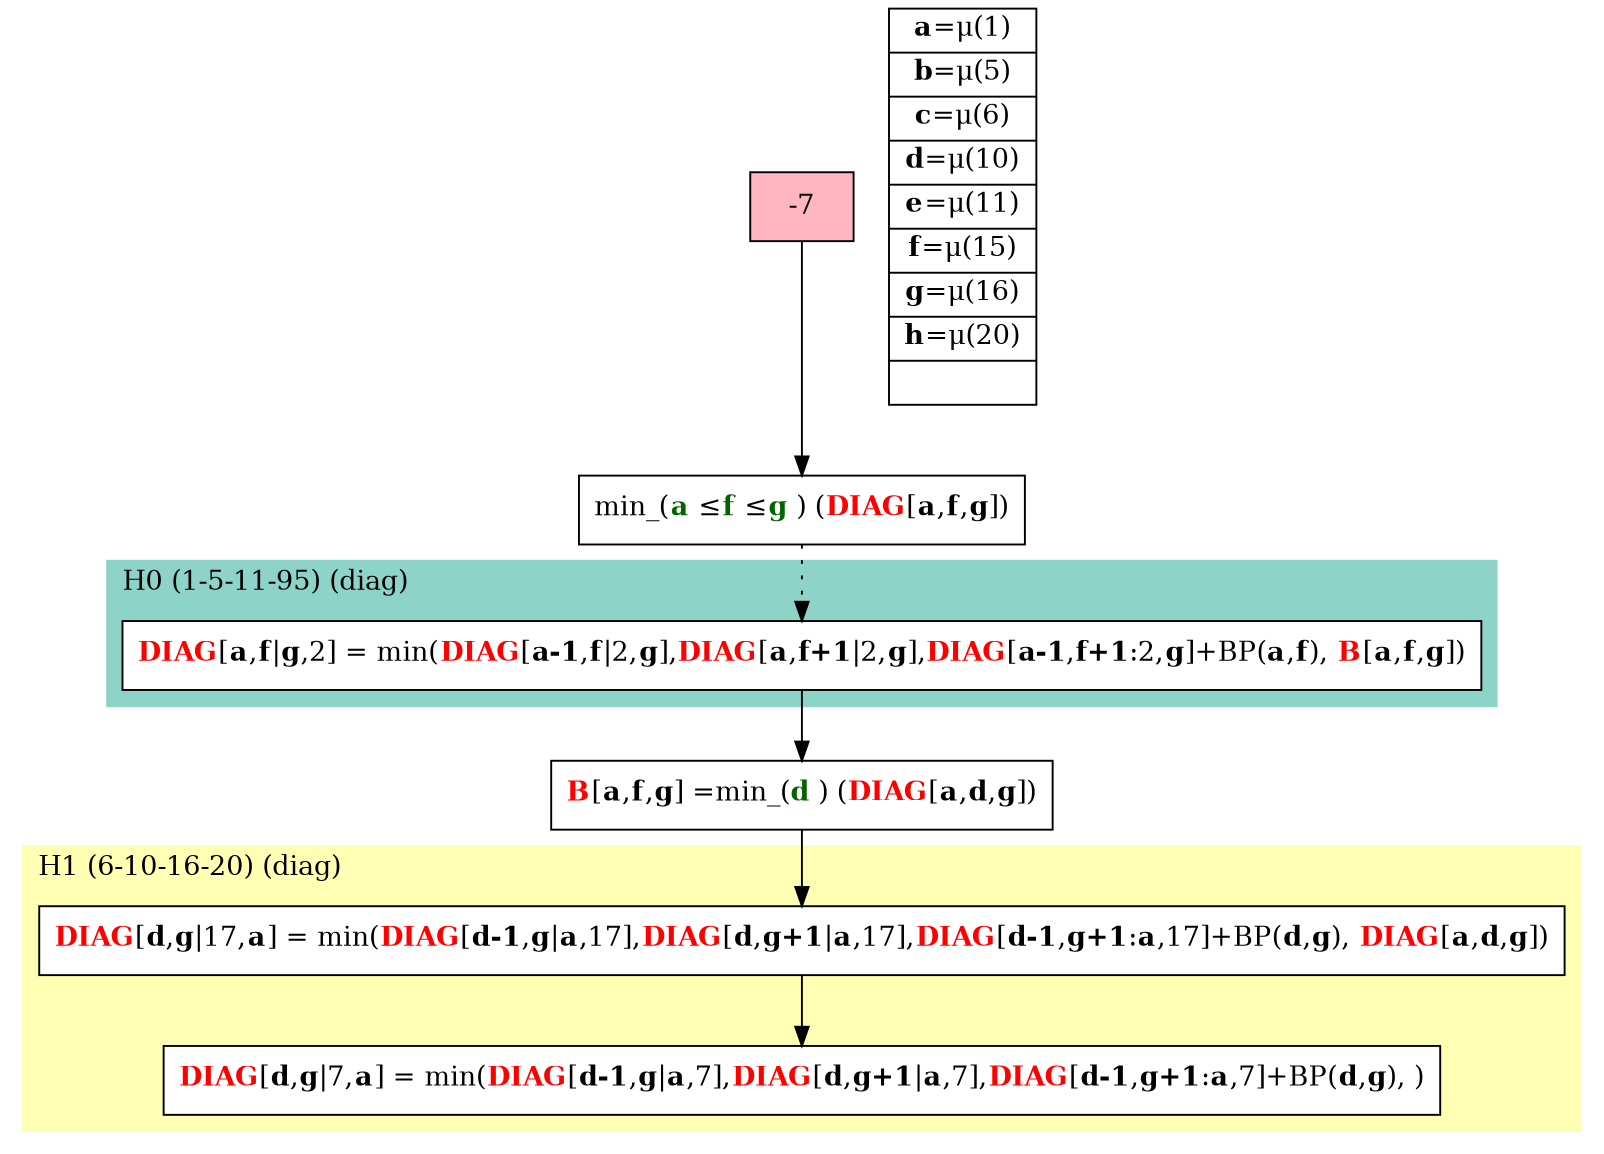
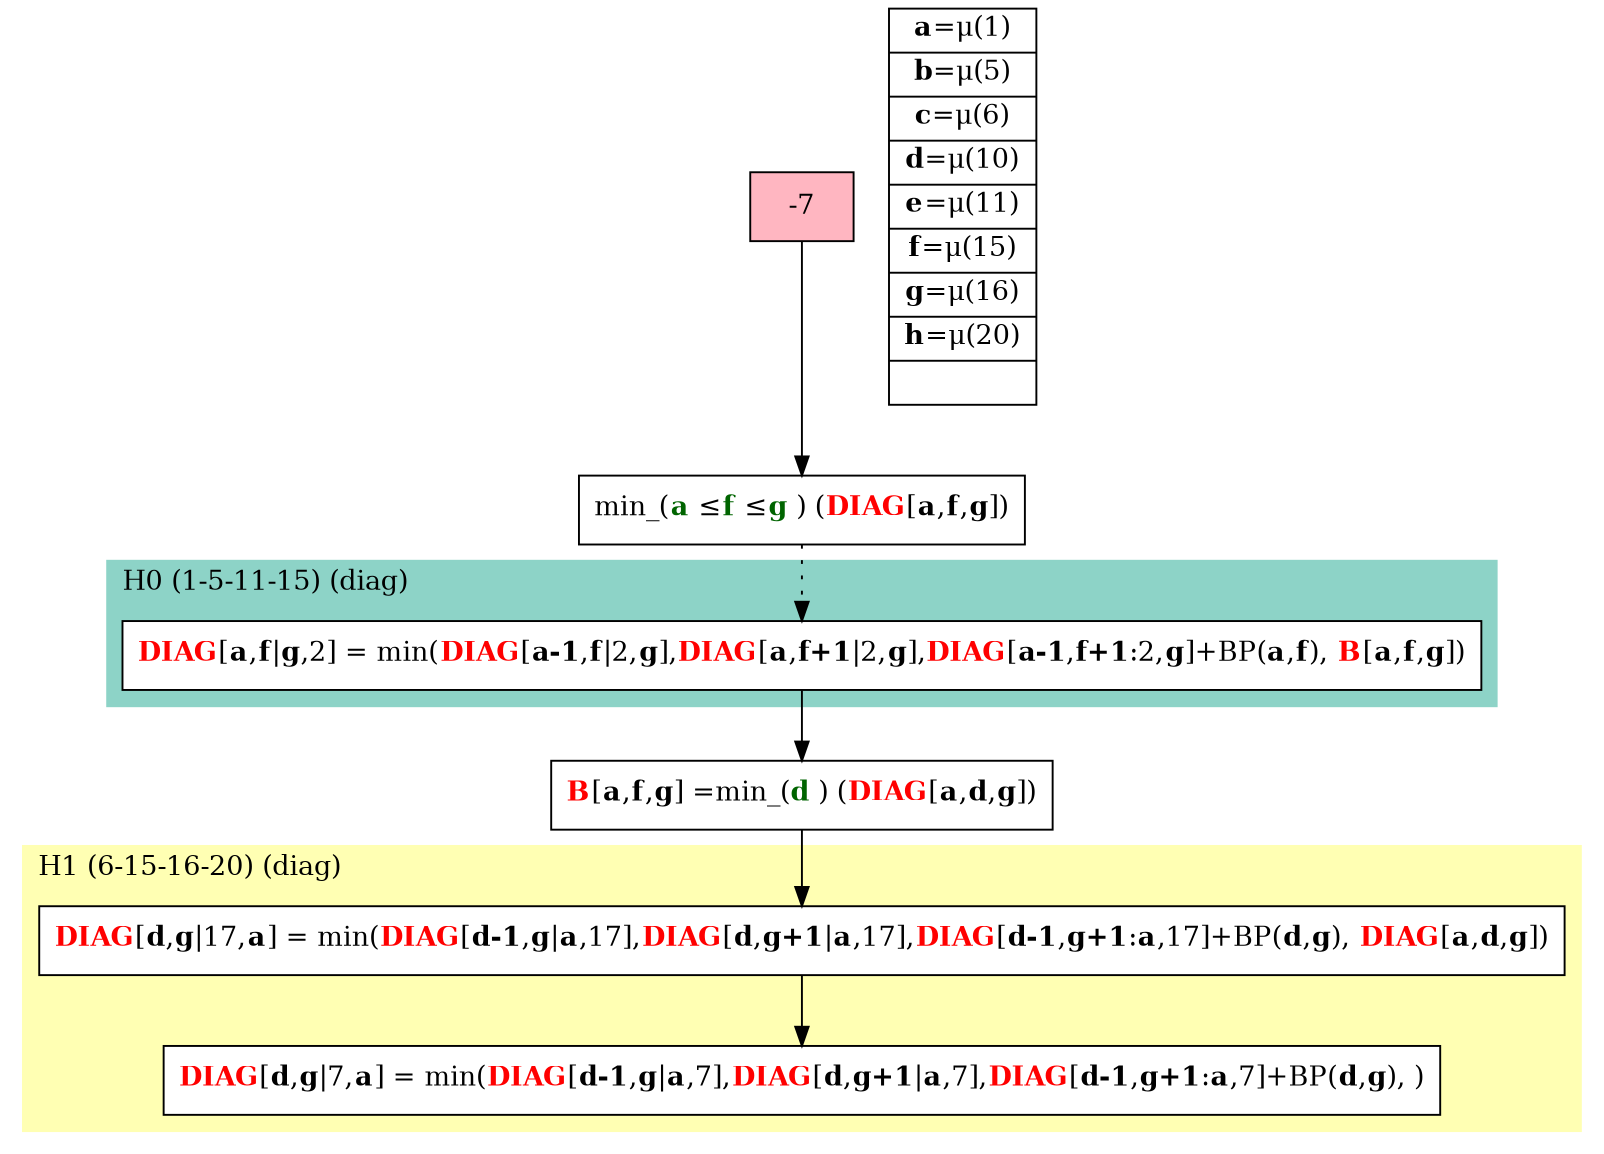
(266, 583) -> (266, 583)
(190, 868) -> (190, 868)
